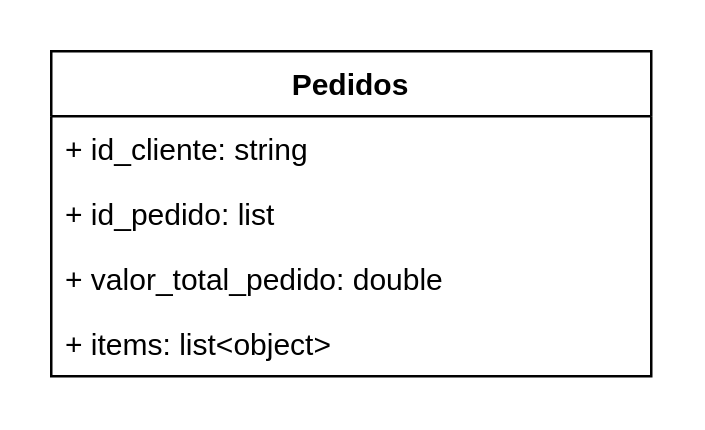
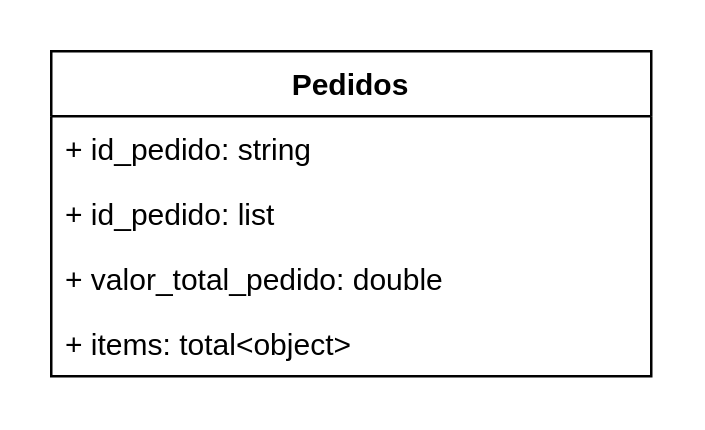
(207, 152) -> (202, 152)
(219, 347) -> (232, 347)
